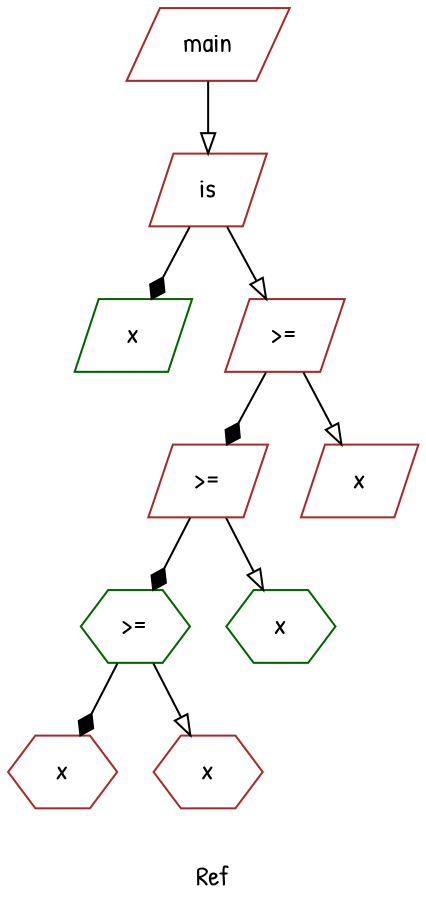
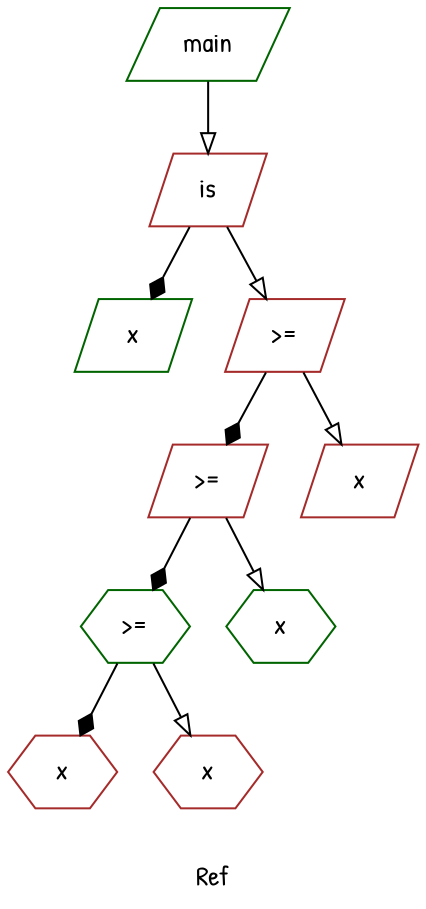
(208, 44) -> (208, 44)
